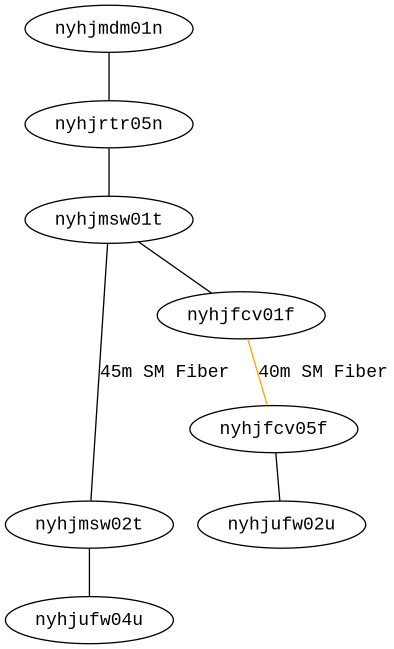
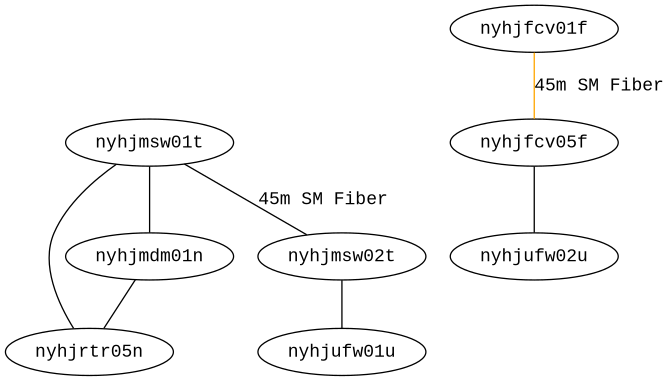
(175, 268) -> (150, 200)
(324, 372) -> (600, 86)
(89, 620) -> (342, 352)
